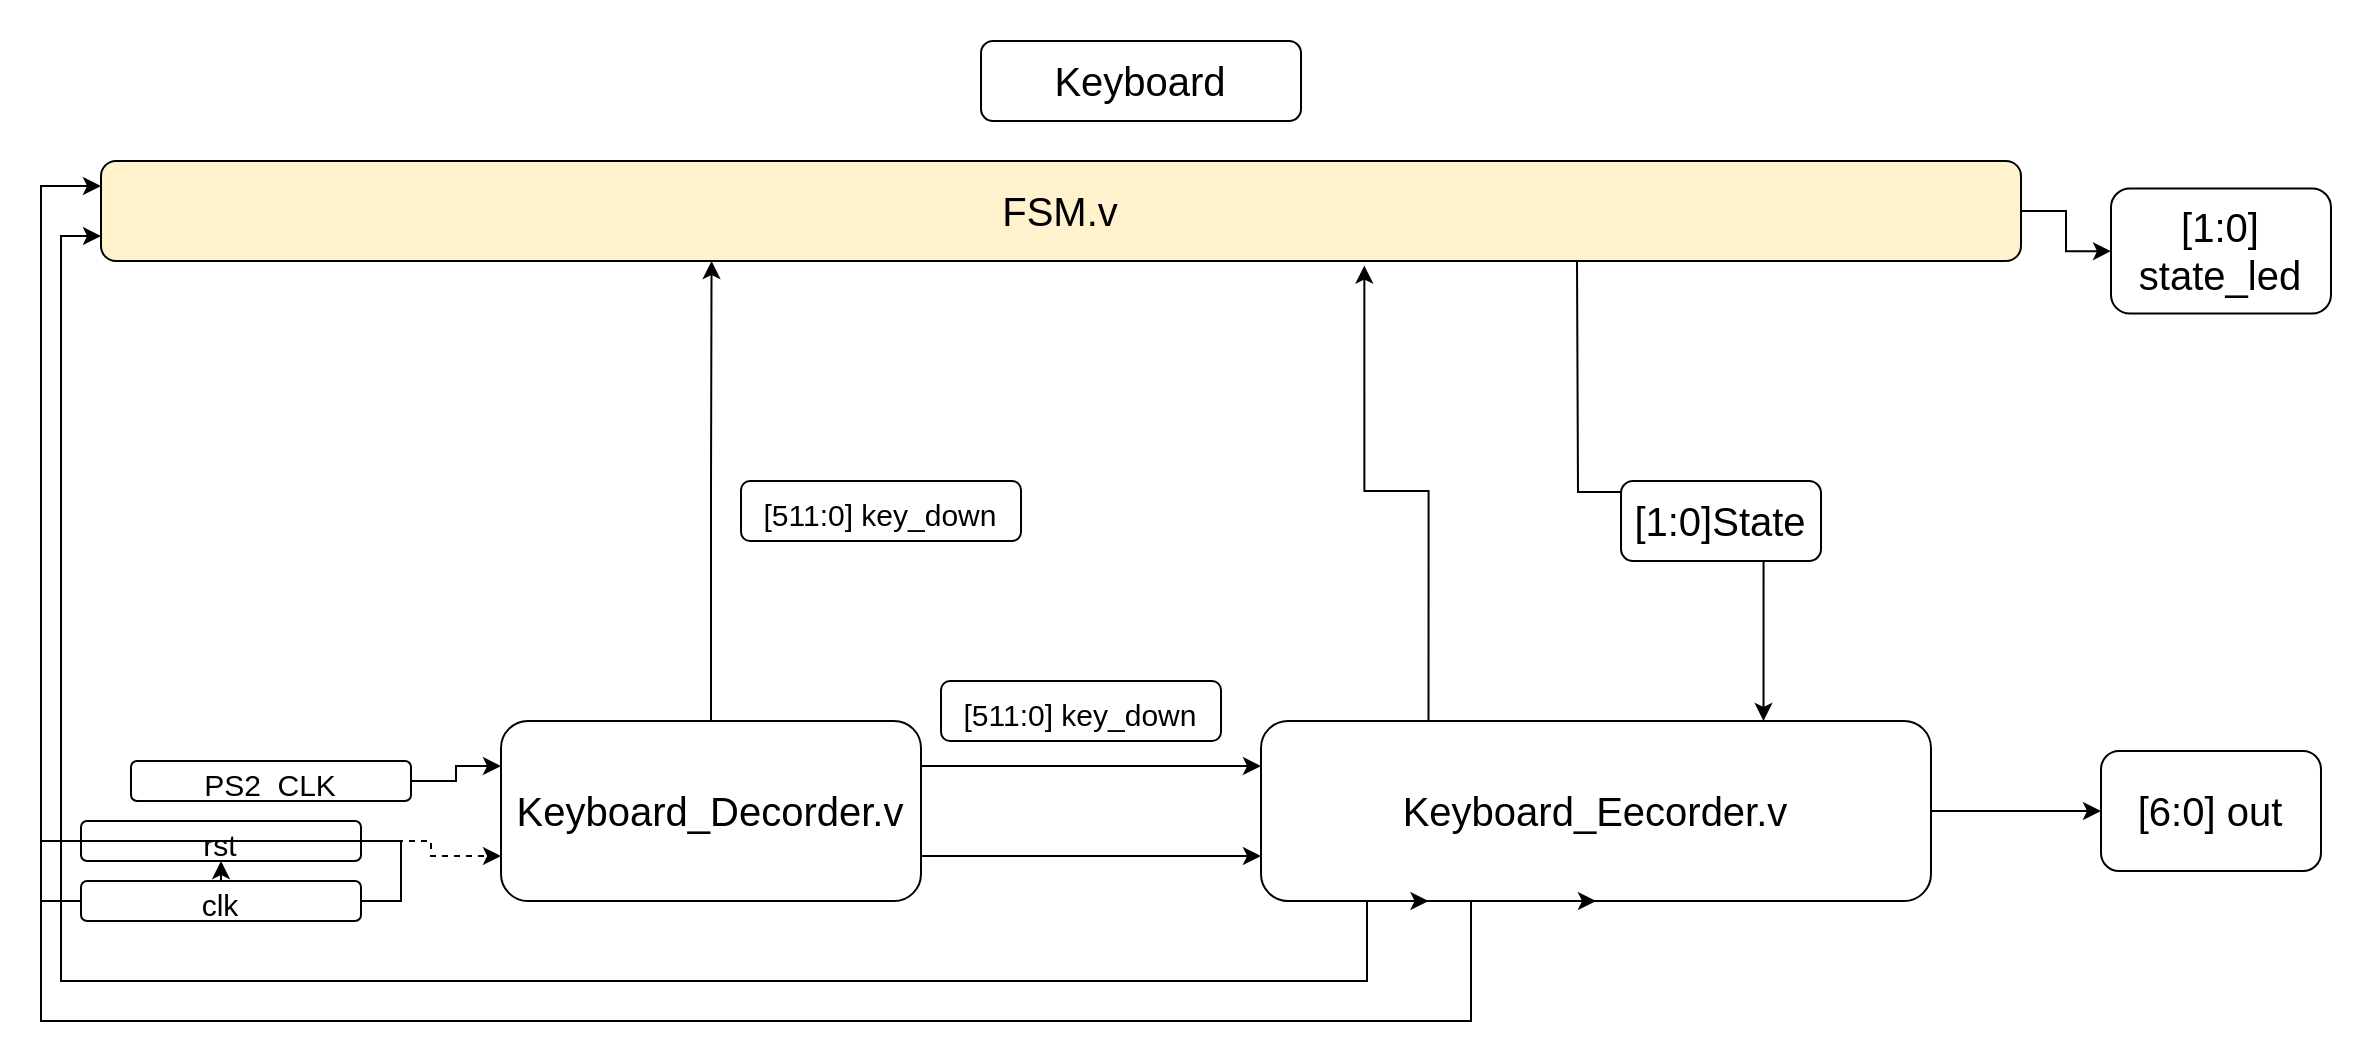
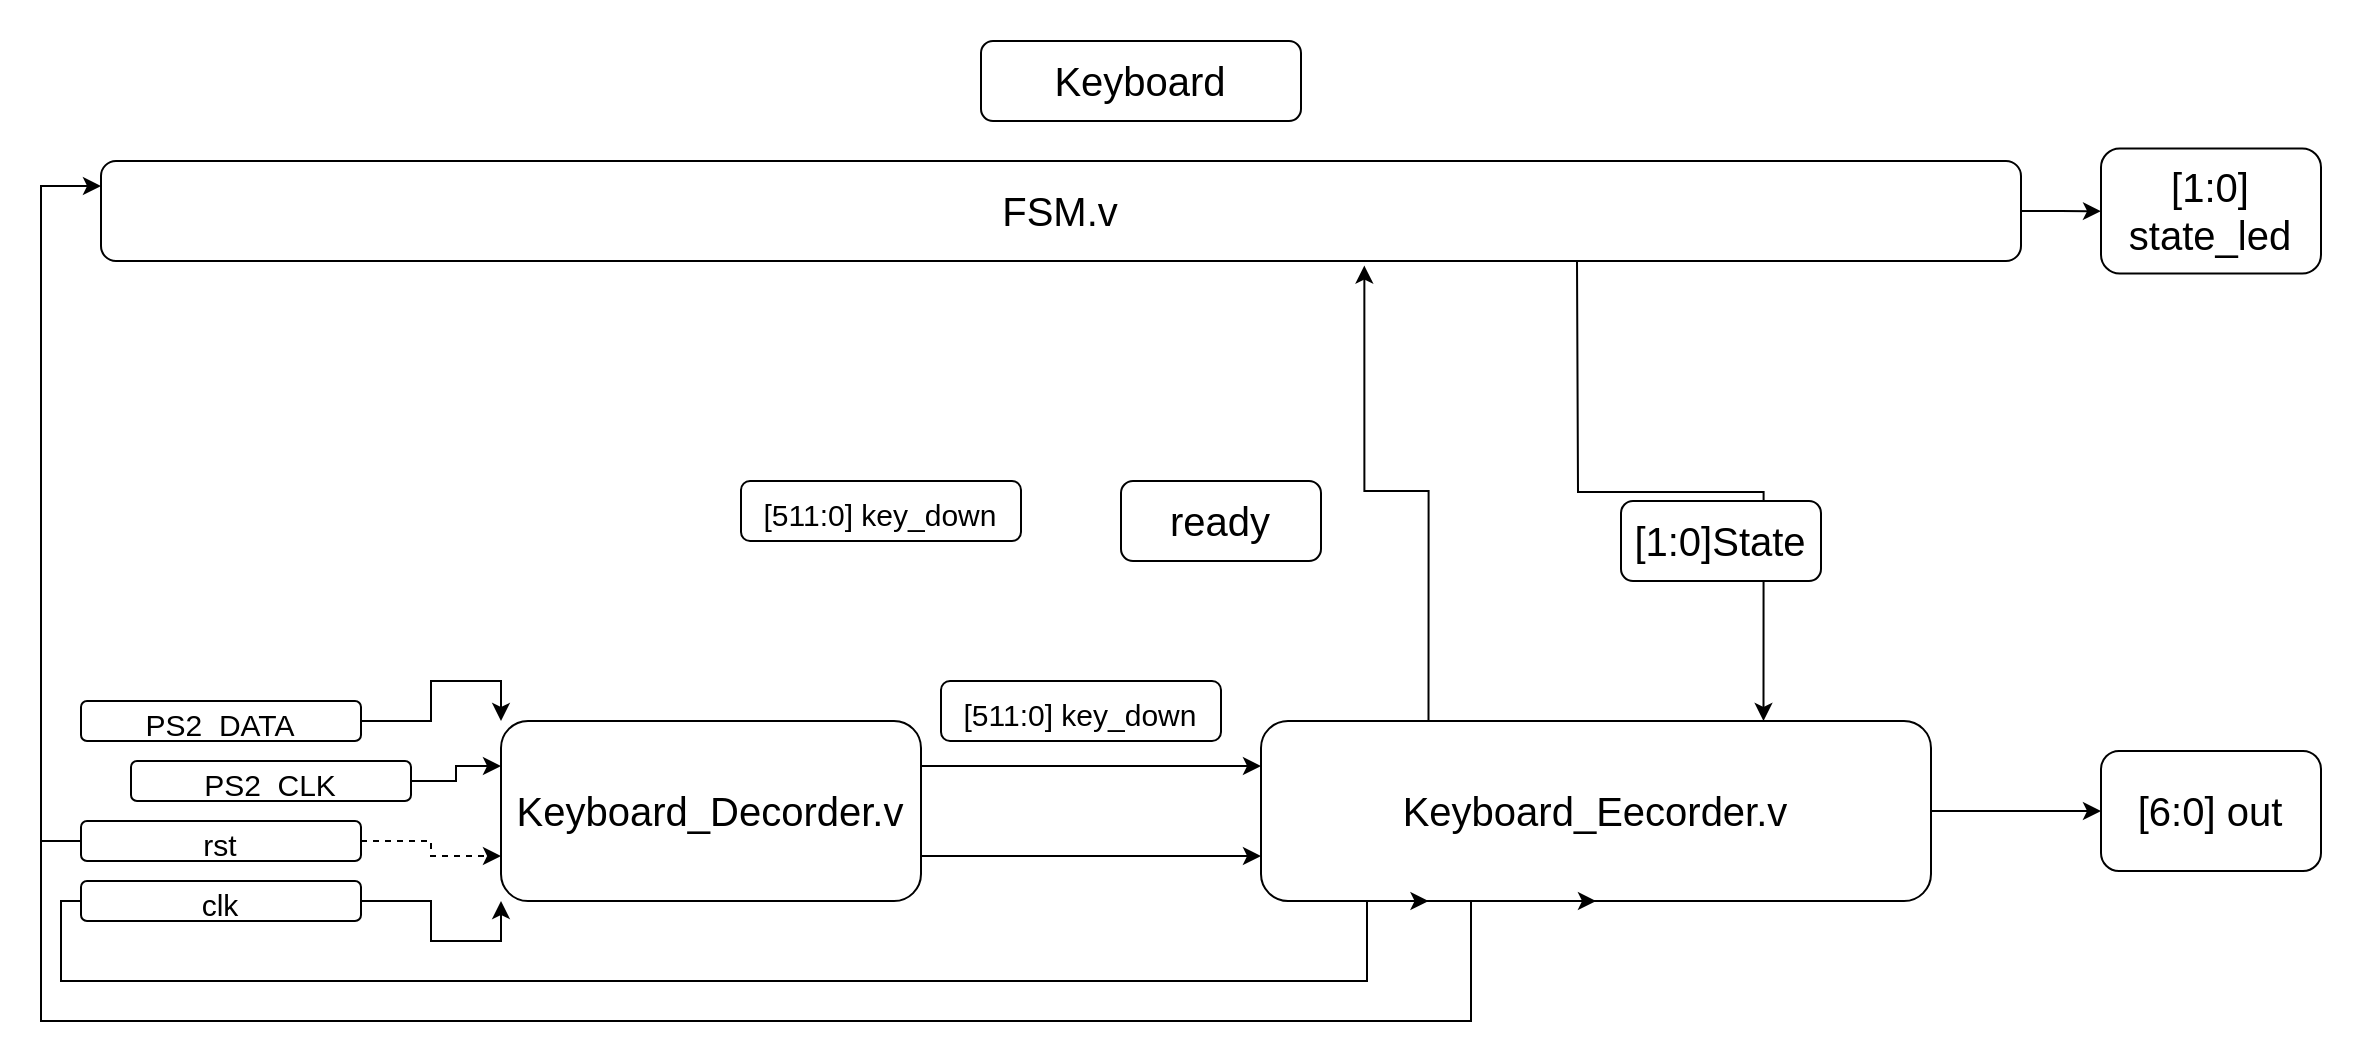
(1061, 211) -> (1061, 211)
(2221, 251) -> (2211, 211)
(711, 498) -> none
none -> (1221, 521)
(1721, 521) -> (1721, 541)
(61, 553) -> none
none -> (431, 688)
none -> (221, 721)
(222, 841) -> (443, 941)
